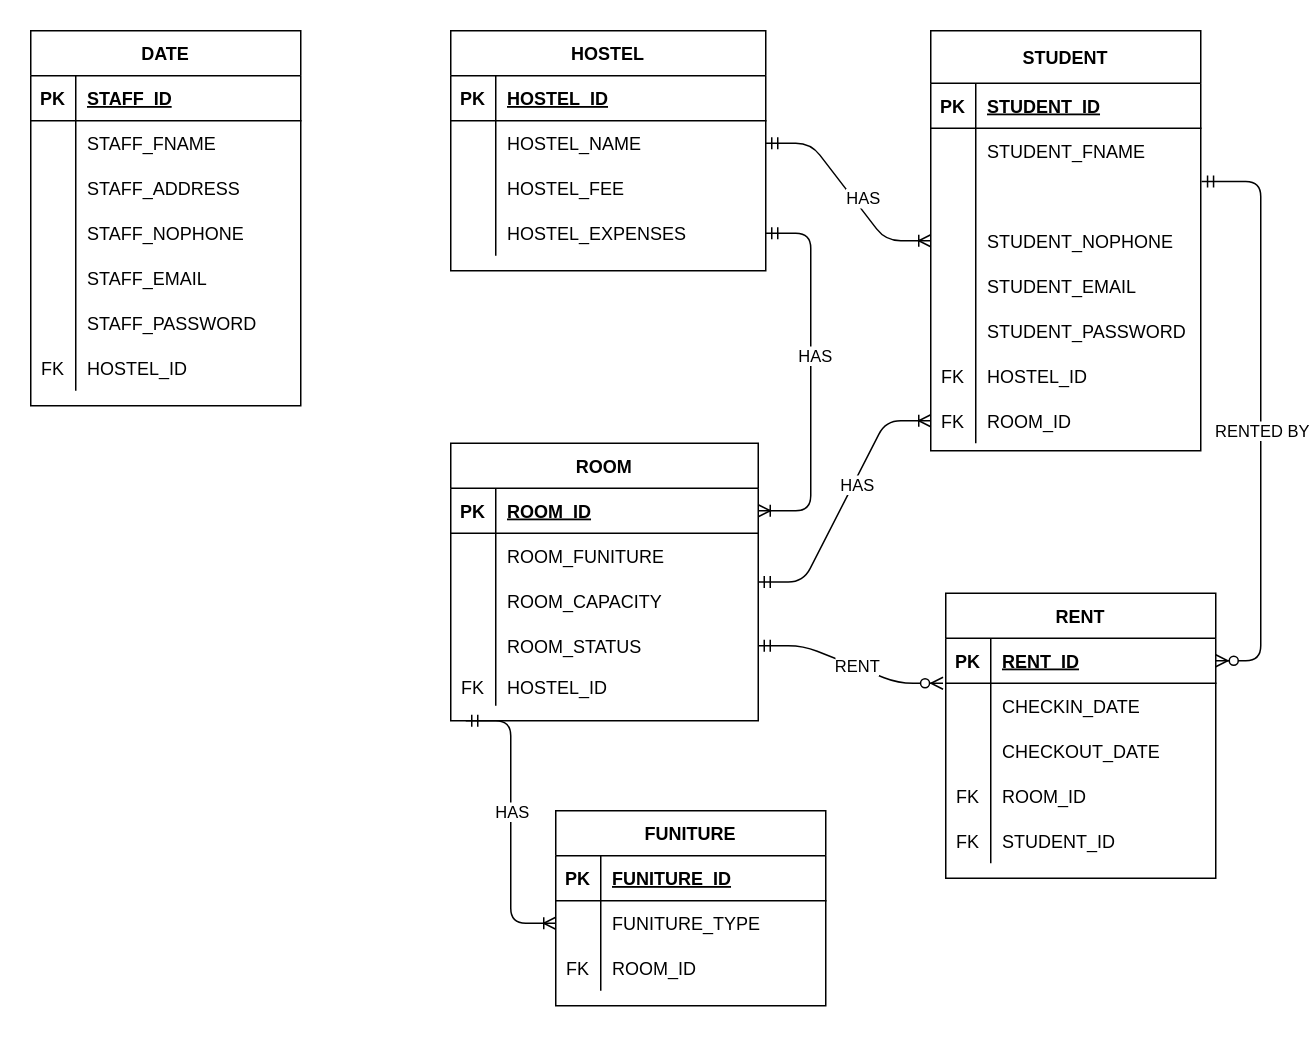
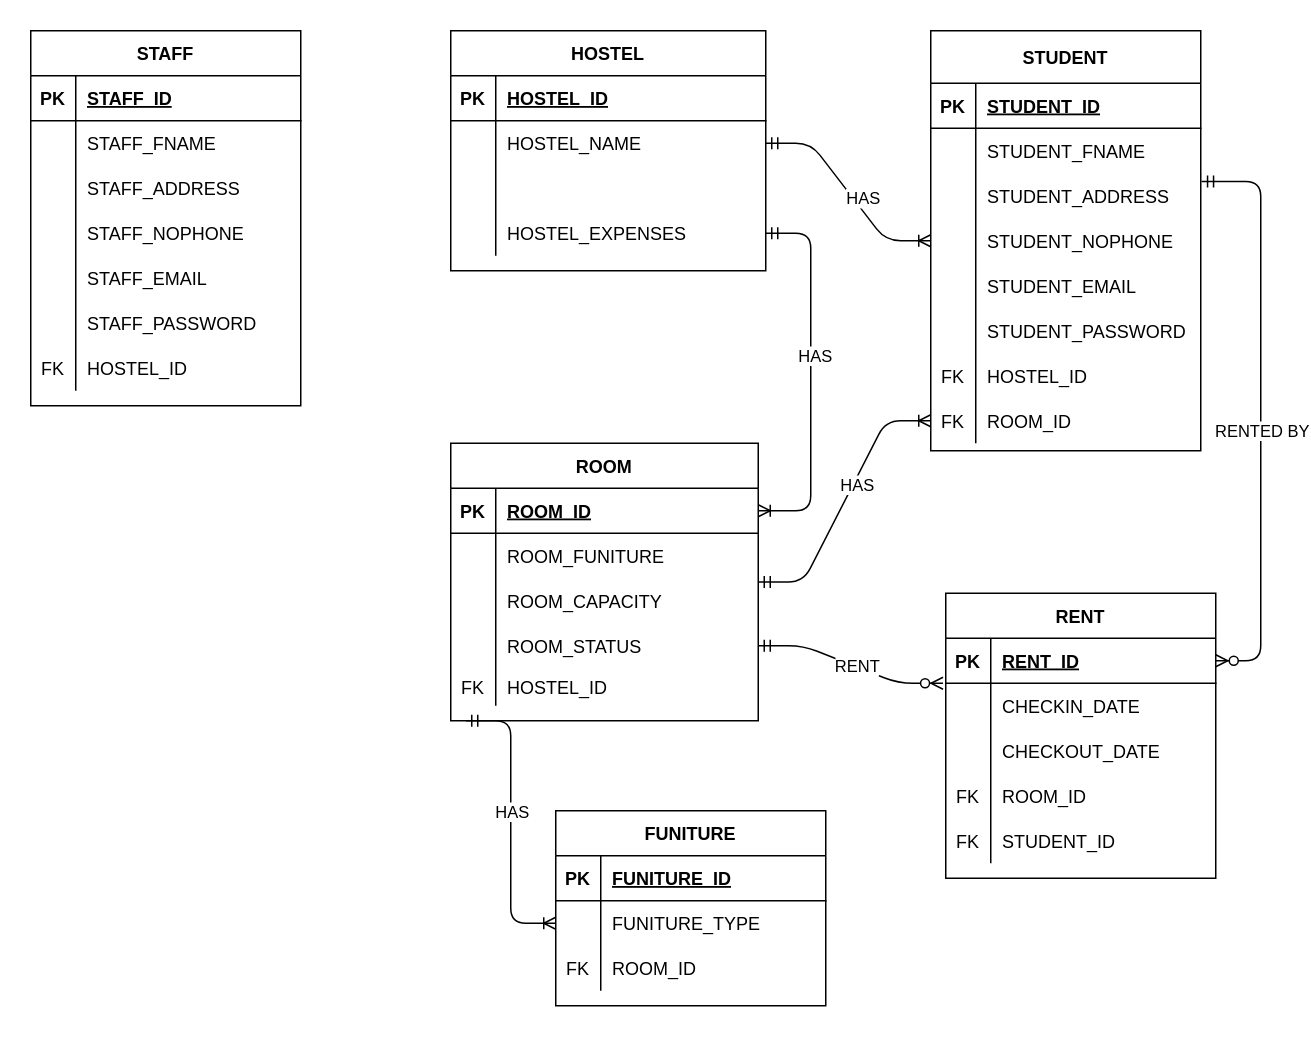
(165, 54) -> (165, 54)
(631, 188) -> none
none -> (1088, 196)
